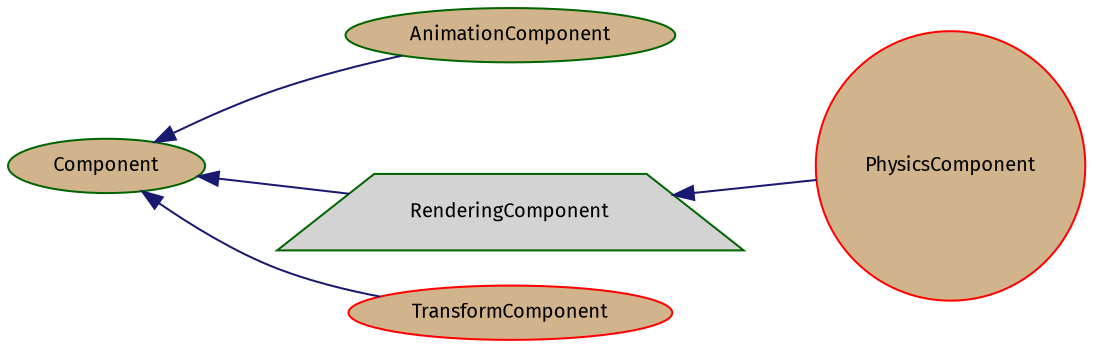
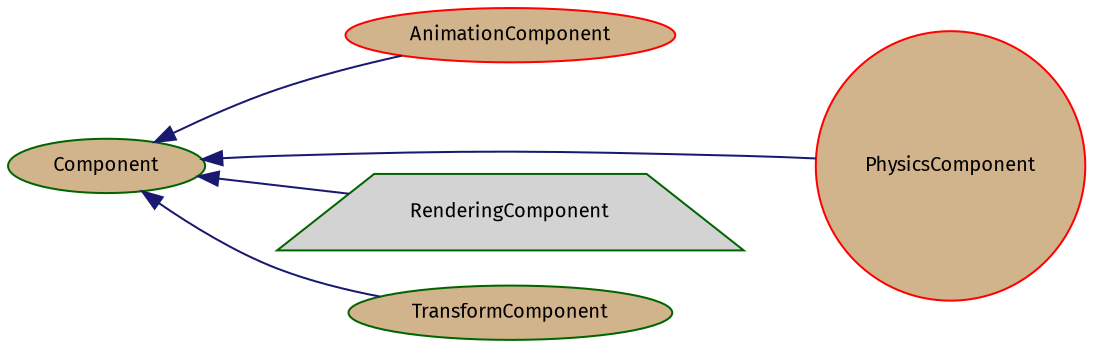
(510, 35) -> (510, 35)
(755, 186) -> (519, 152)
(510, 313) -> (510, 313)
